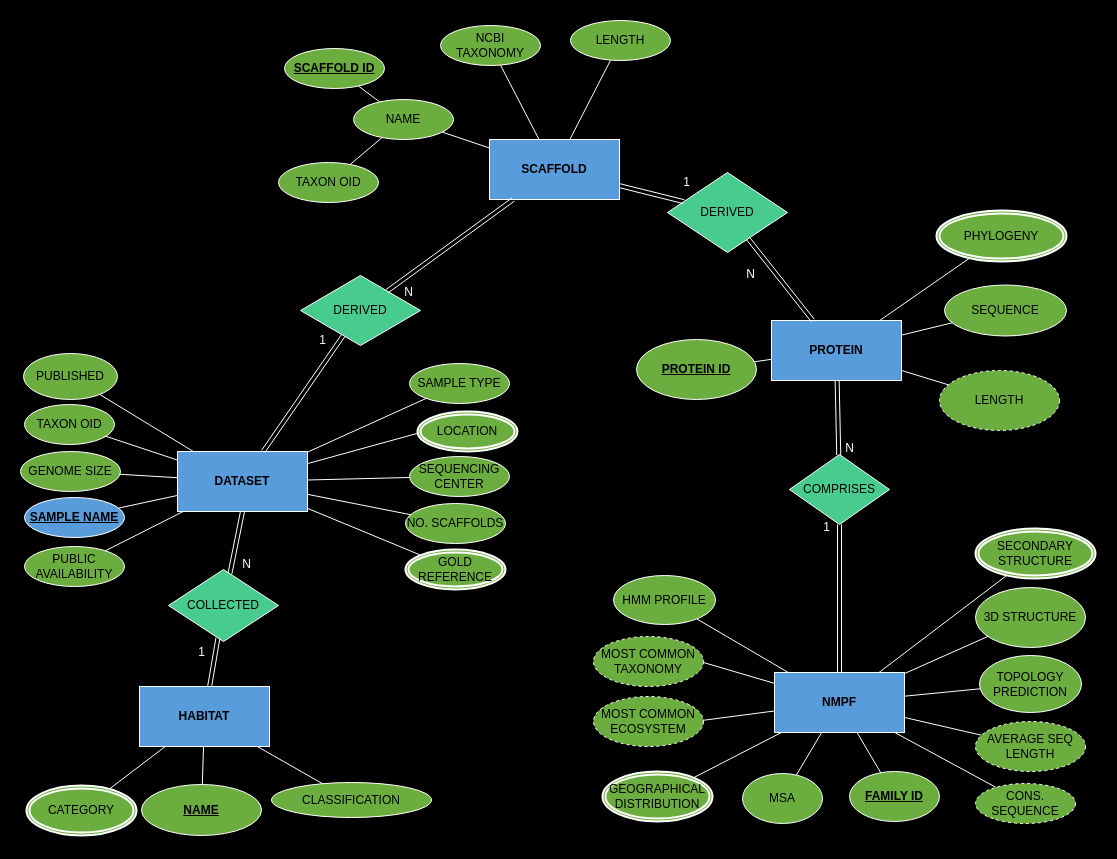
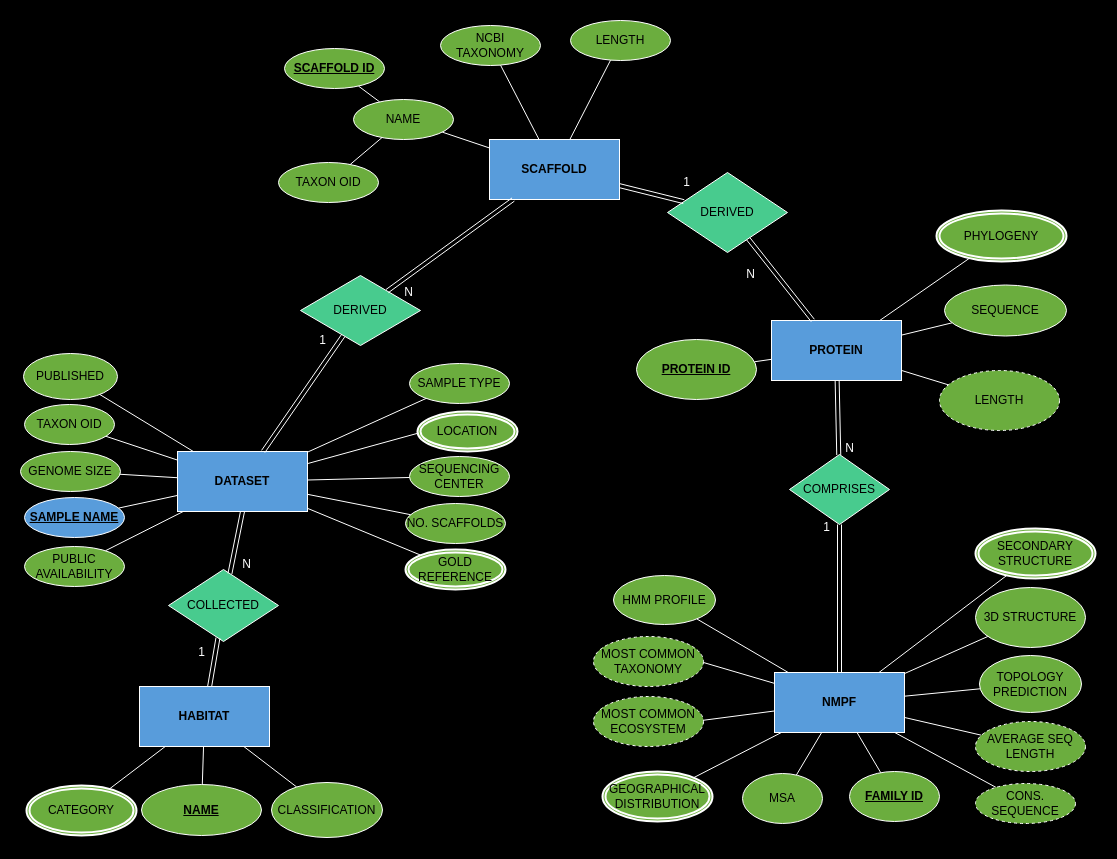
(352, 800) -> (327, 810)
